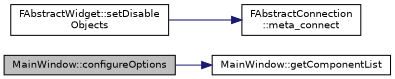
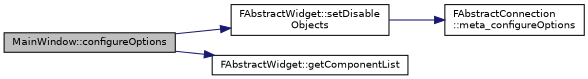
(301, 20) -> (515, 20)
none -> (198, 31)
(301, 65) -> (310, 65)
